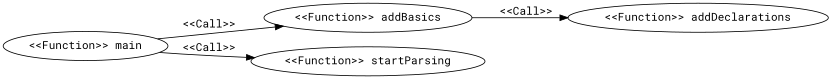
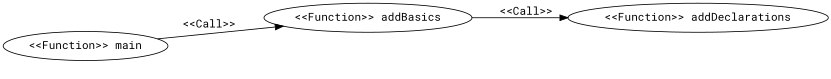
(368, 61) -> none
